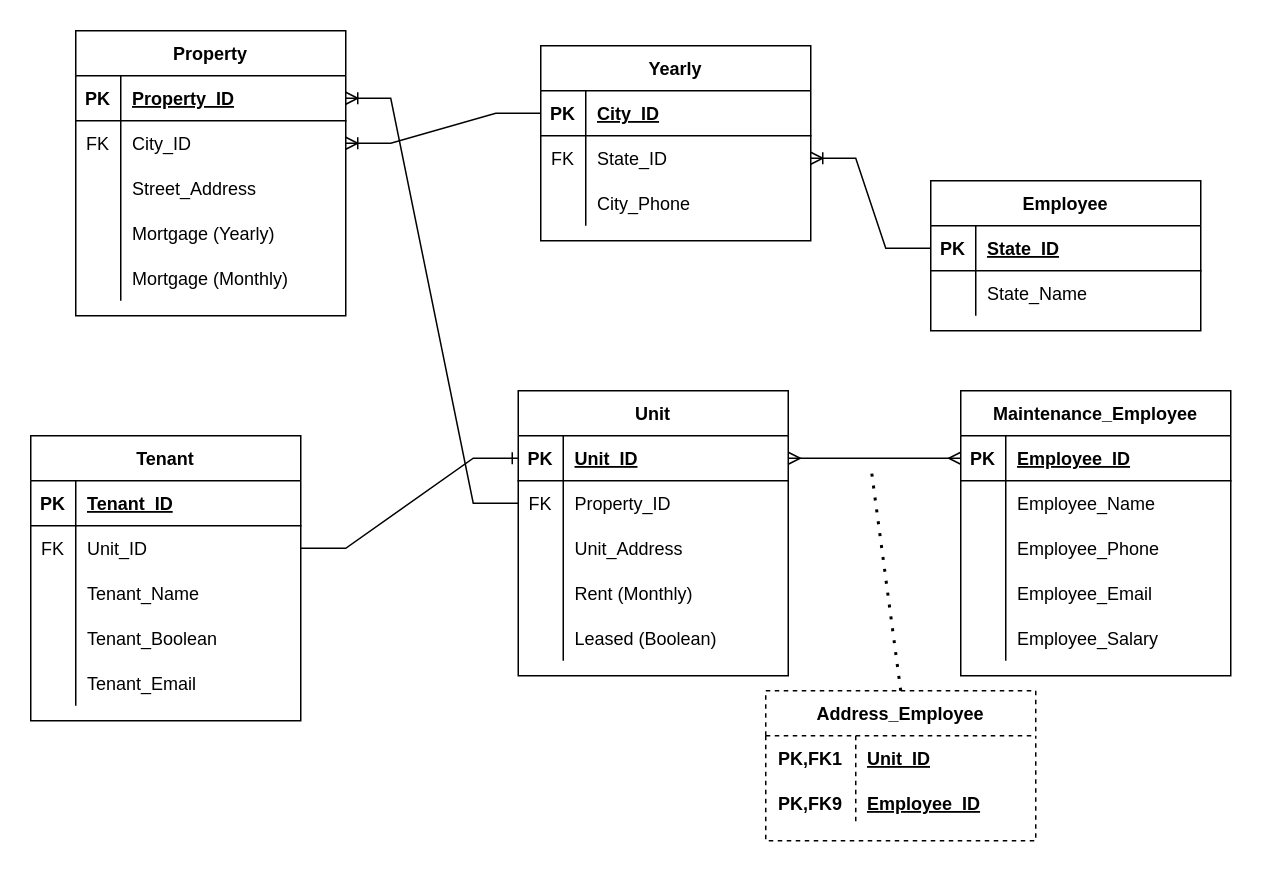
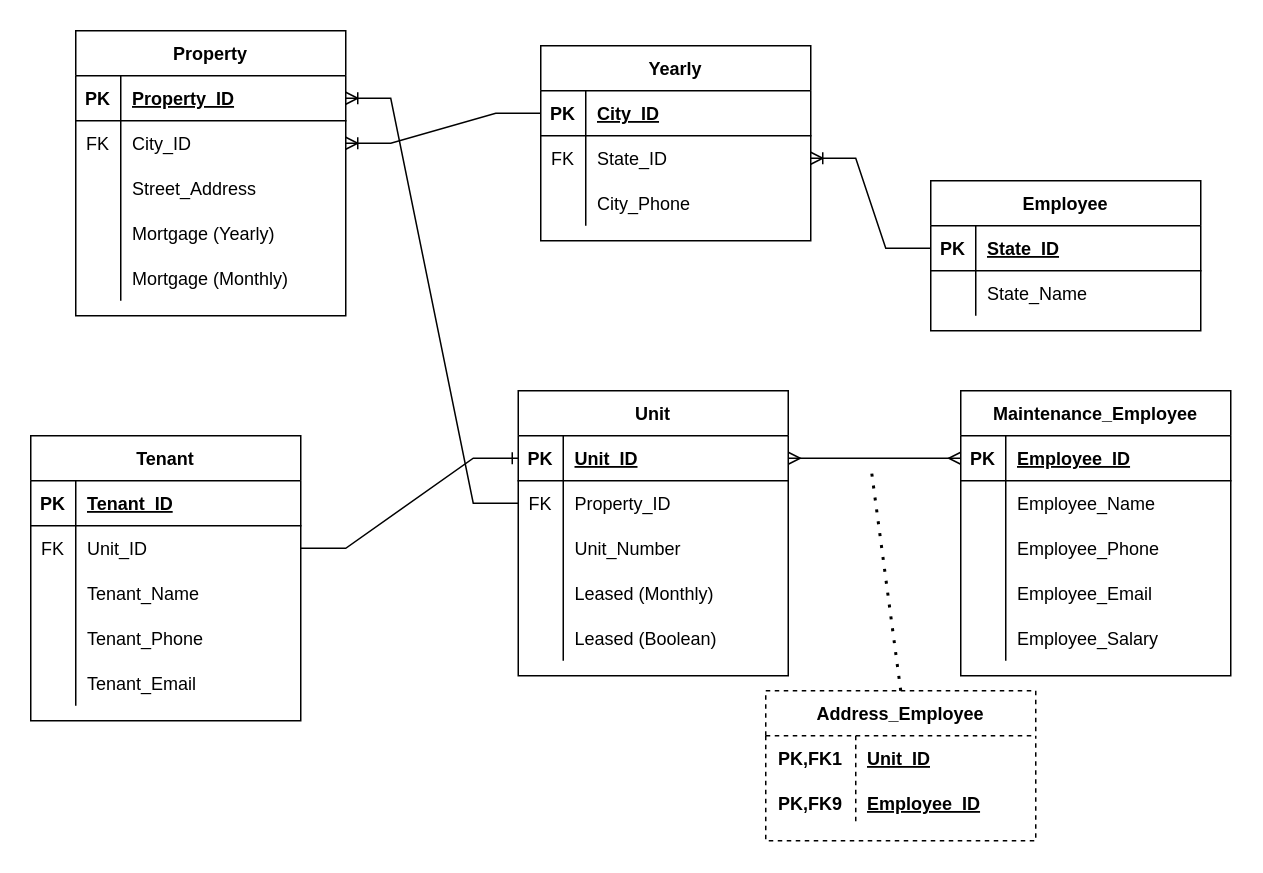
(633, 549) -> (628, 549)
(640, 594) -> (650, 594)
(155, 639) -> (147, 639)
